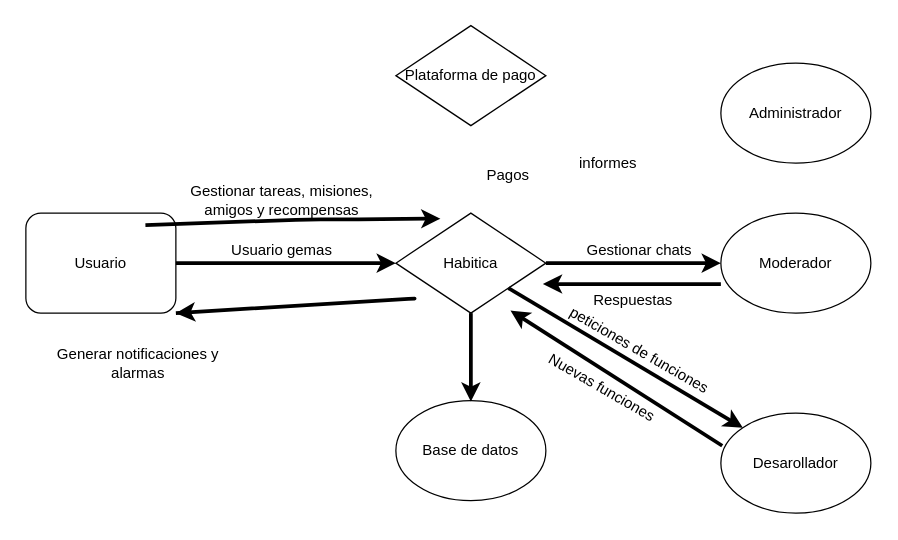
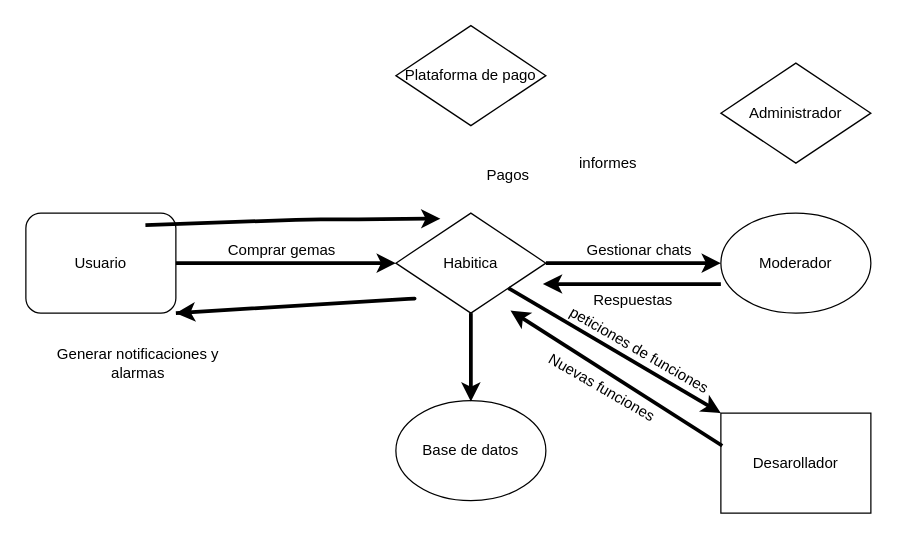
(796, 113) -> (796, 113)
(282, 201) -> none
(282, 251) -> (282, 251)
(796, 463) -> (796, 463)
